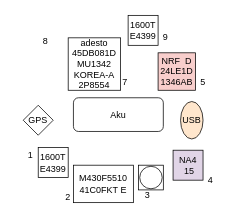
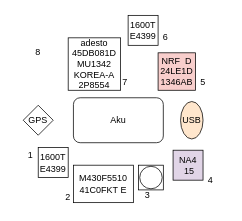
(165, 38) -> (165, 38)
(45, 42) -> (38, 53)
(118, 115) -> (118, 120)
